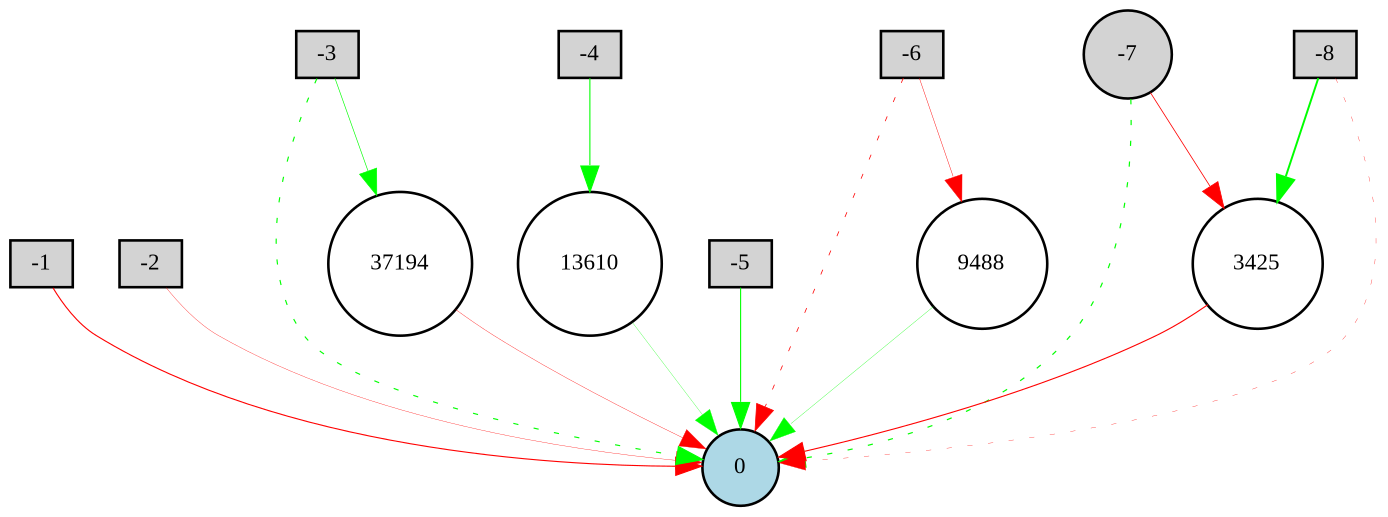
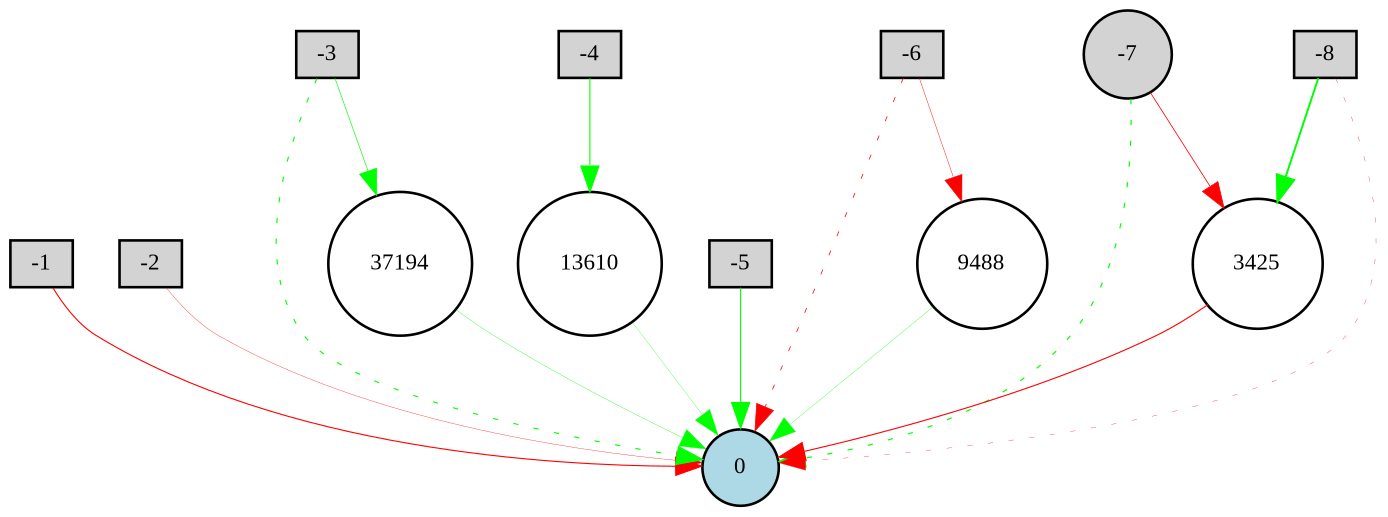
(567, 378) -> (567, 378)
